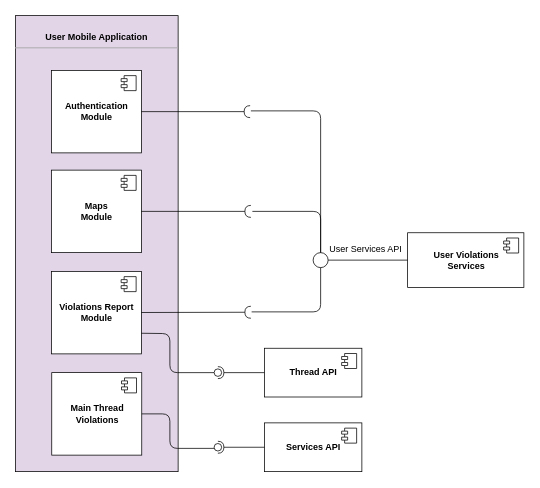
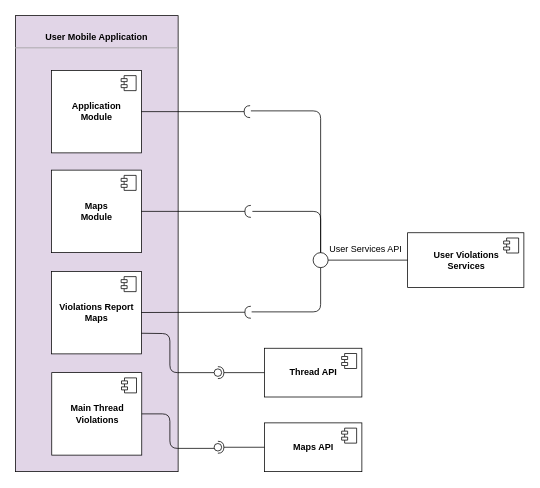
(97, 111) -> (97, 111)
(97, 312) -> (97, 312)
(314, 447) -> (314, 447)
